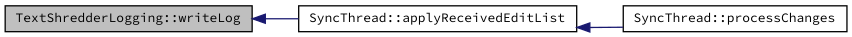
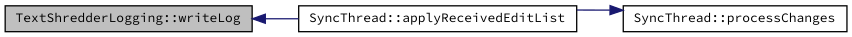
(606, 27) -> (593, 10)
